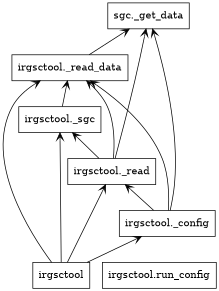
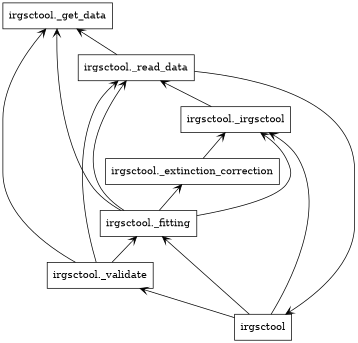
(149, 16) -> (58, 16)
(60, 120) -> (236, 120)
(112, 172) -> (148, 223)
none -> (192, 172)
(7, 174) -> (351, 150)
(167, 223) -> (100, 275)
(159, 275) -> none
